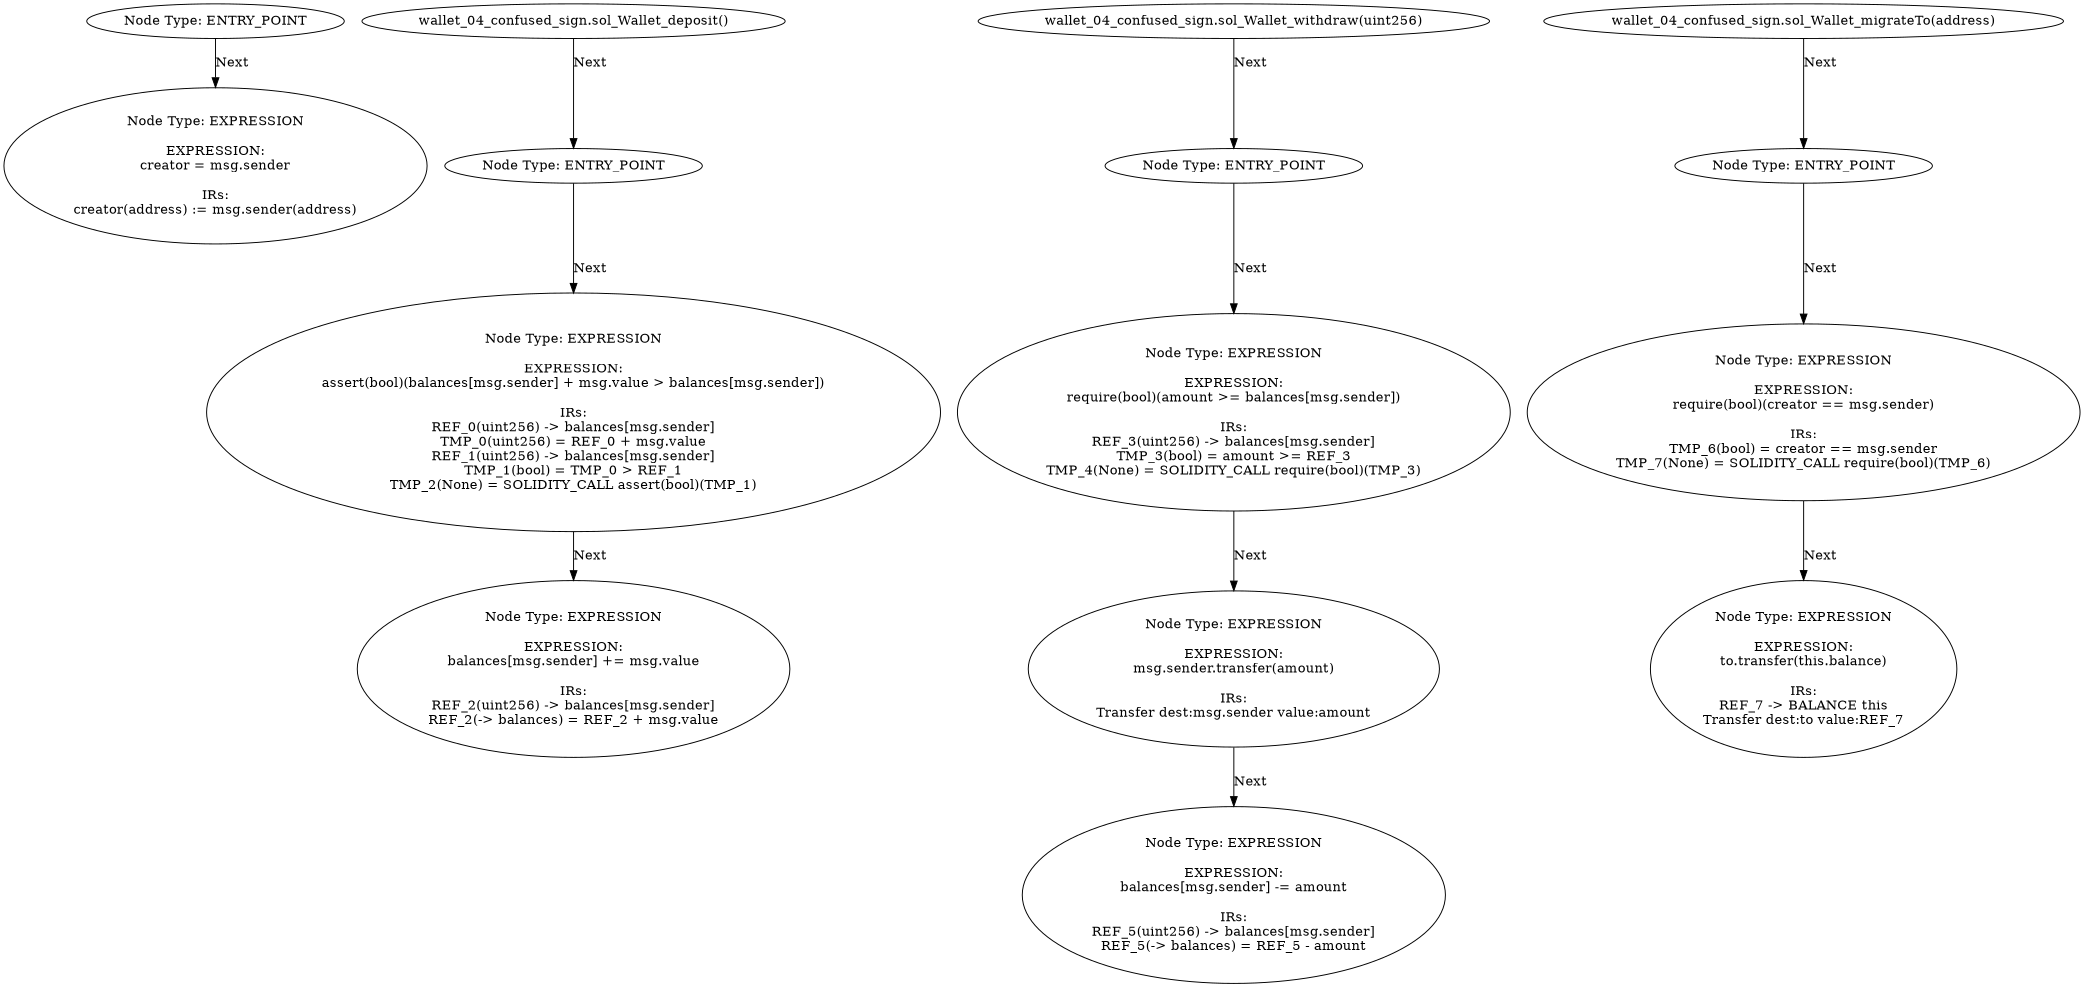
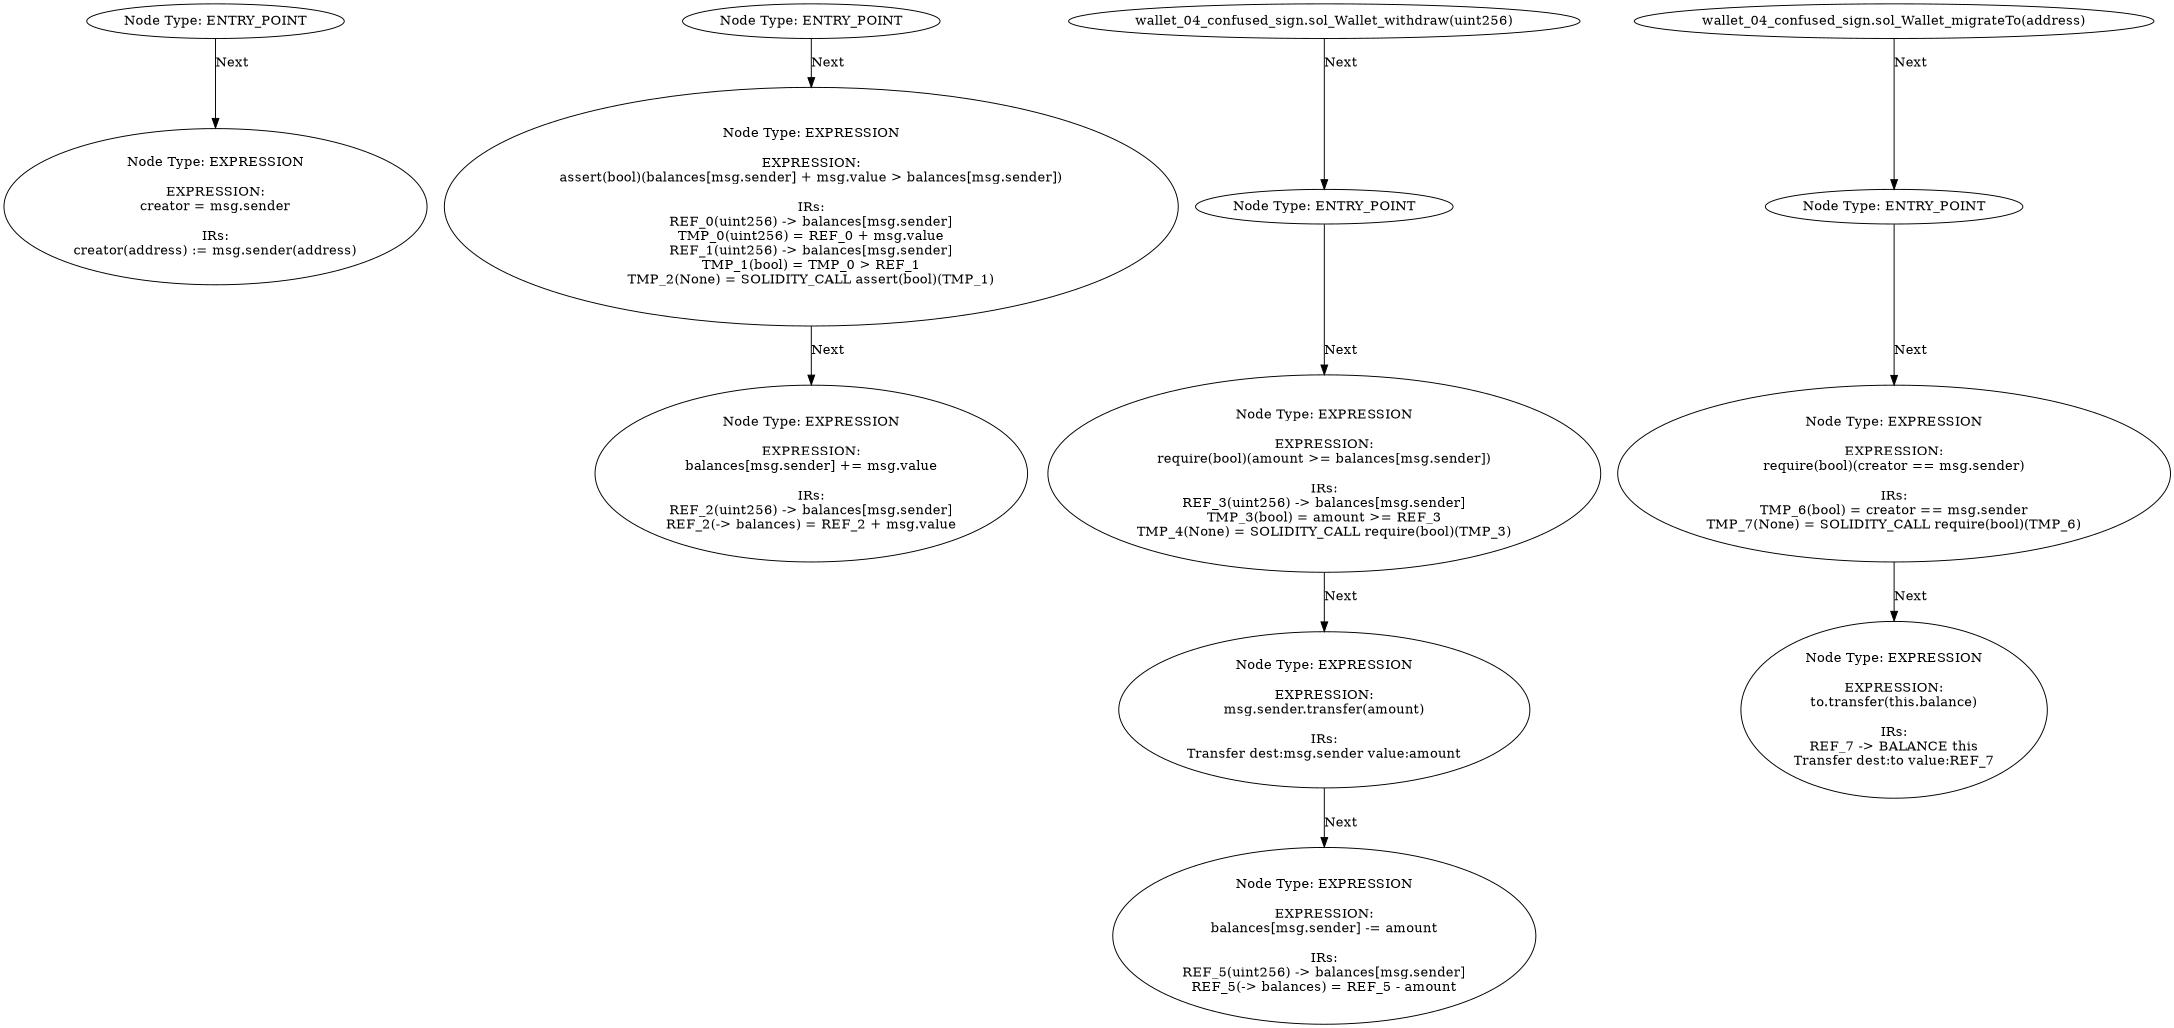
(574, 21) -> none
